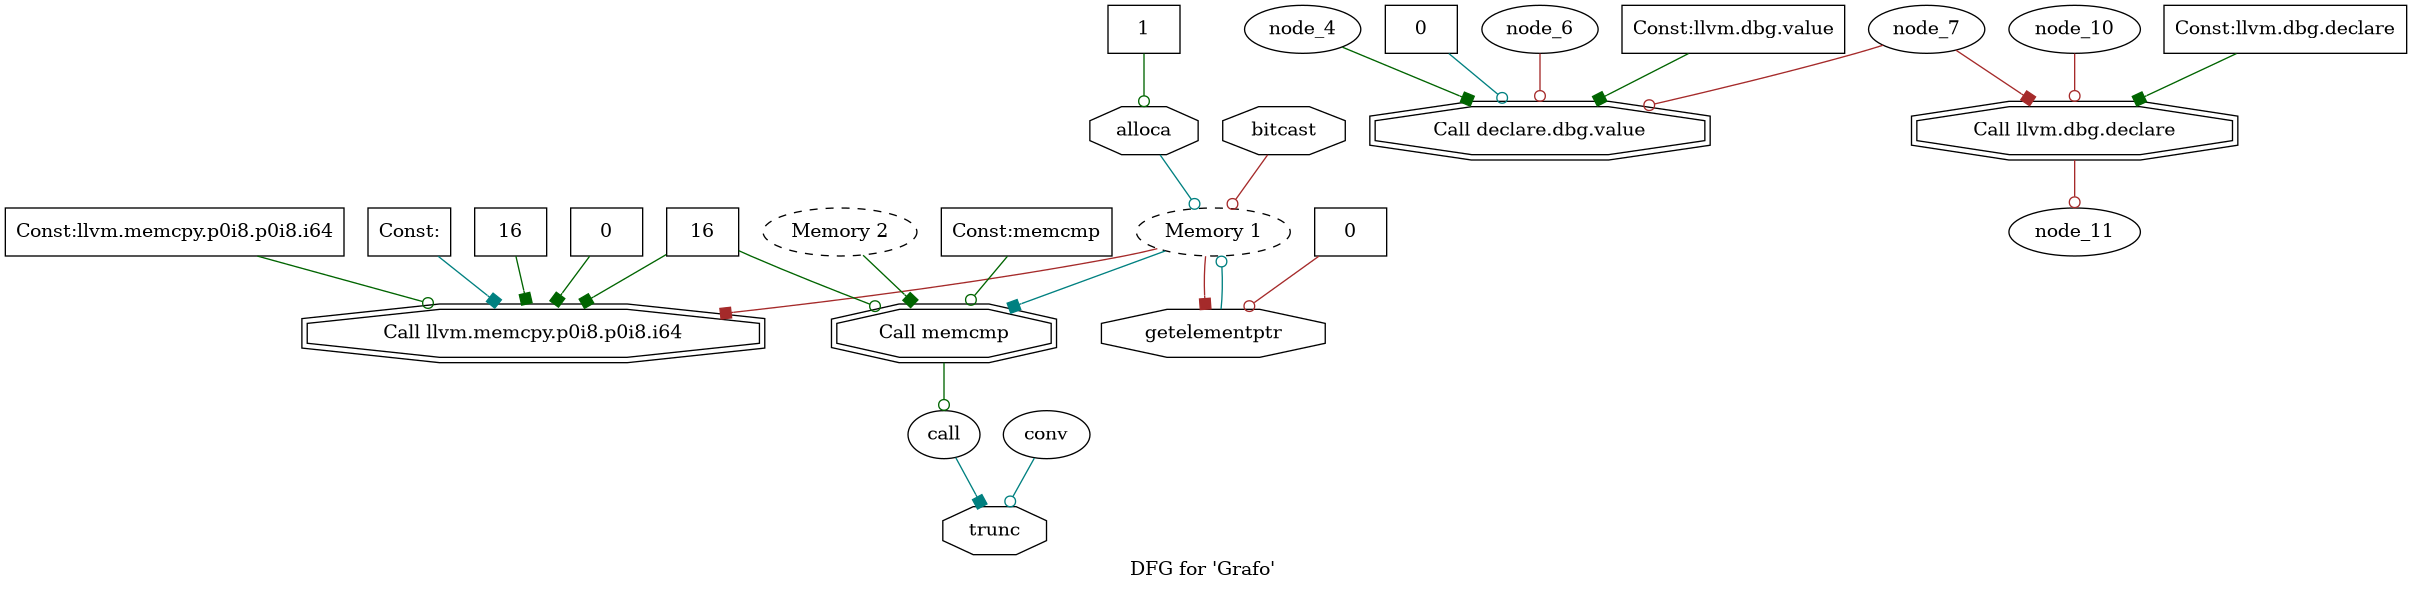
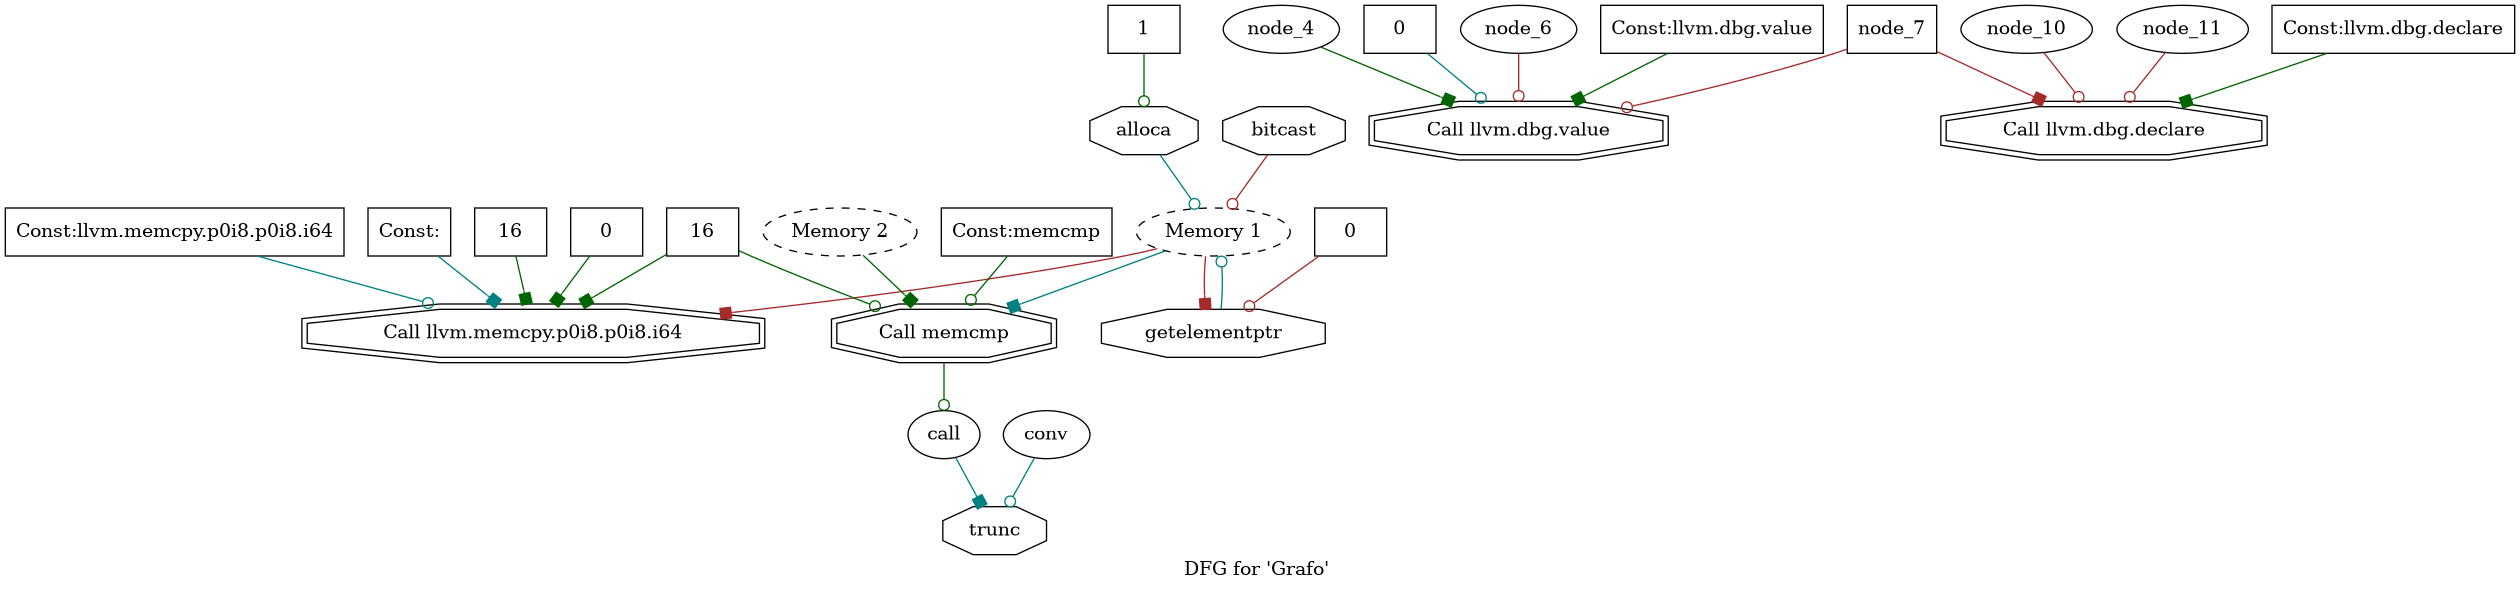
(1927, 29) -> (1892, 29)
(1540, 131) -> (1519, 131)
(2075, 178) -> (2149, 73)
(340, 279) -> (340, 279)
